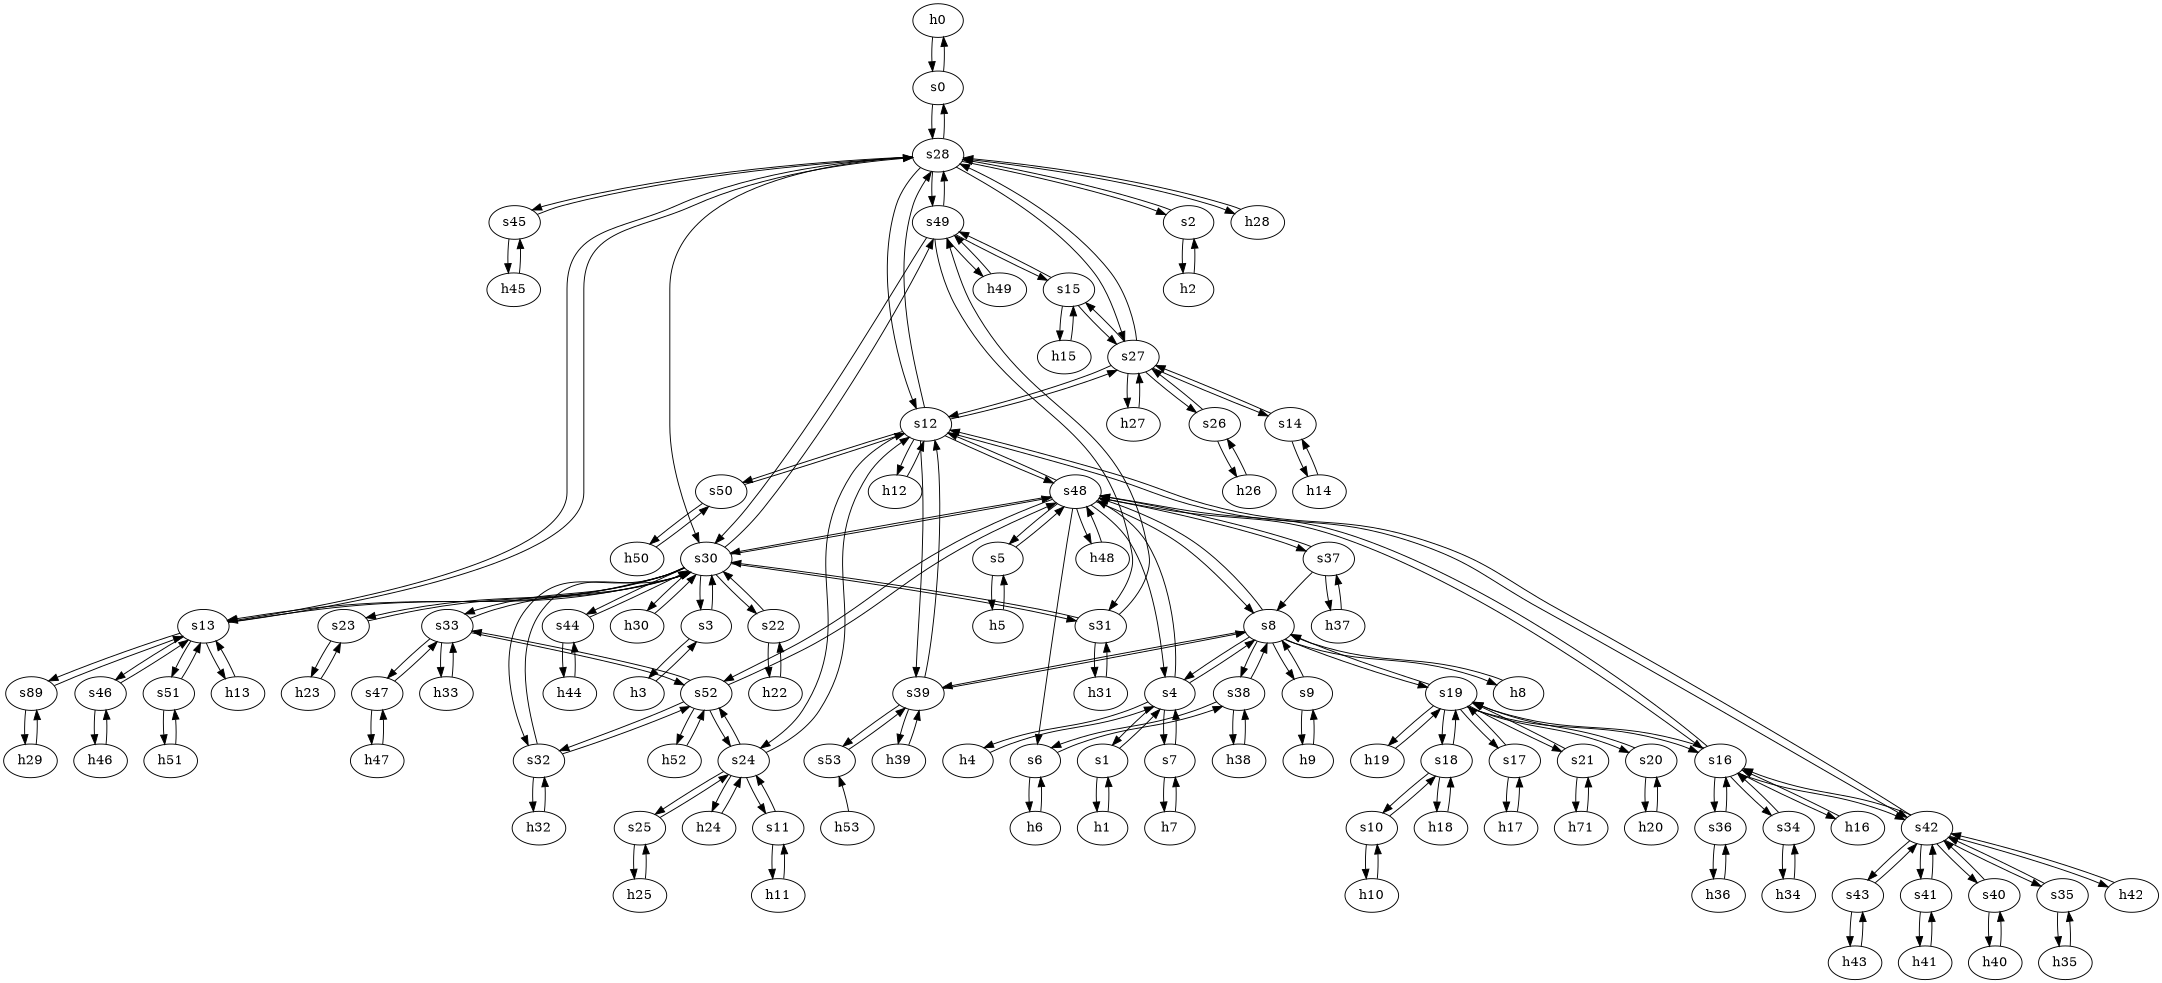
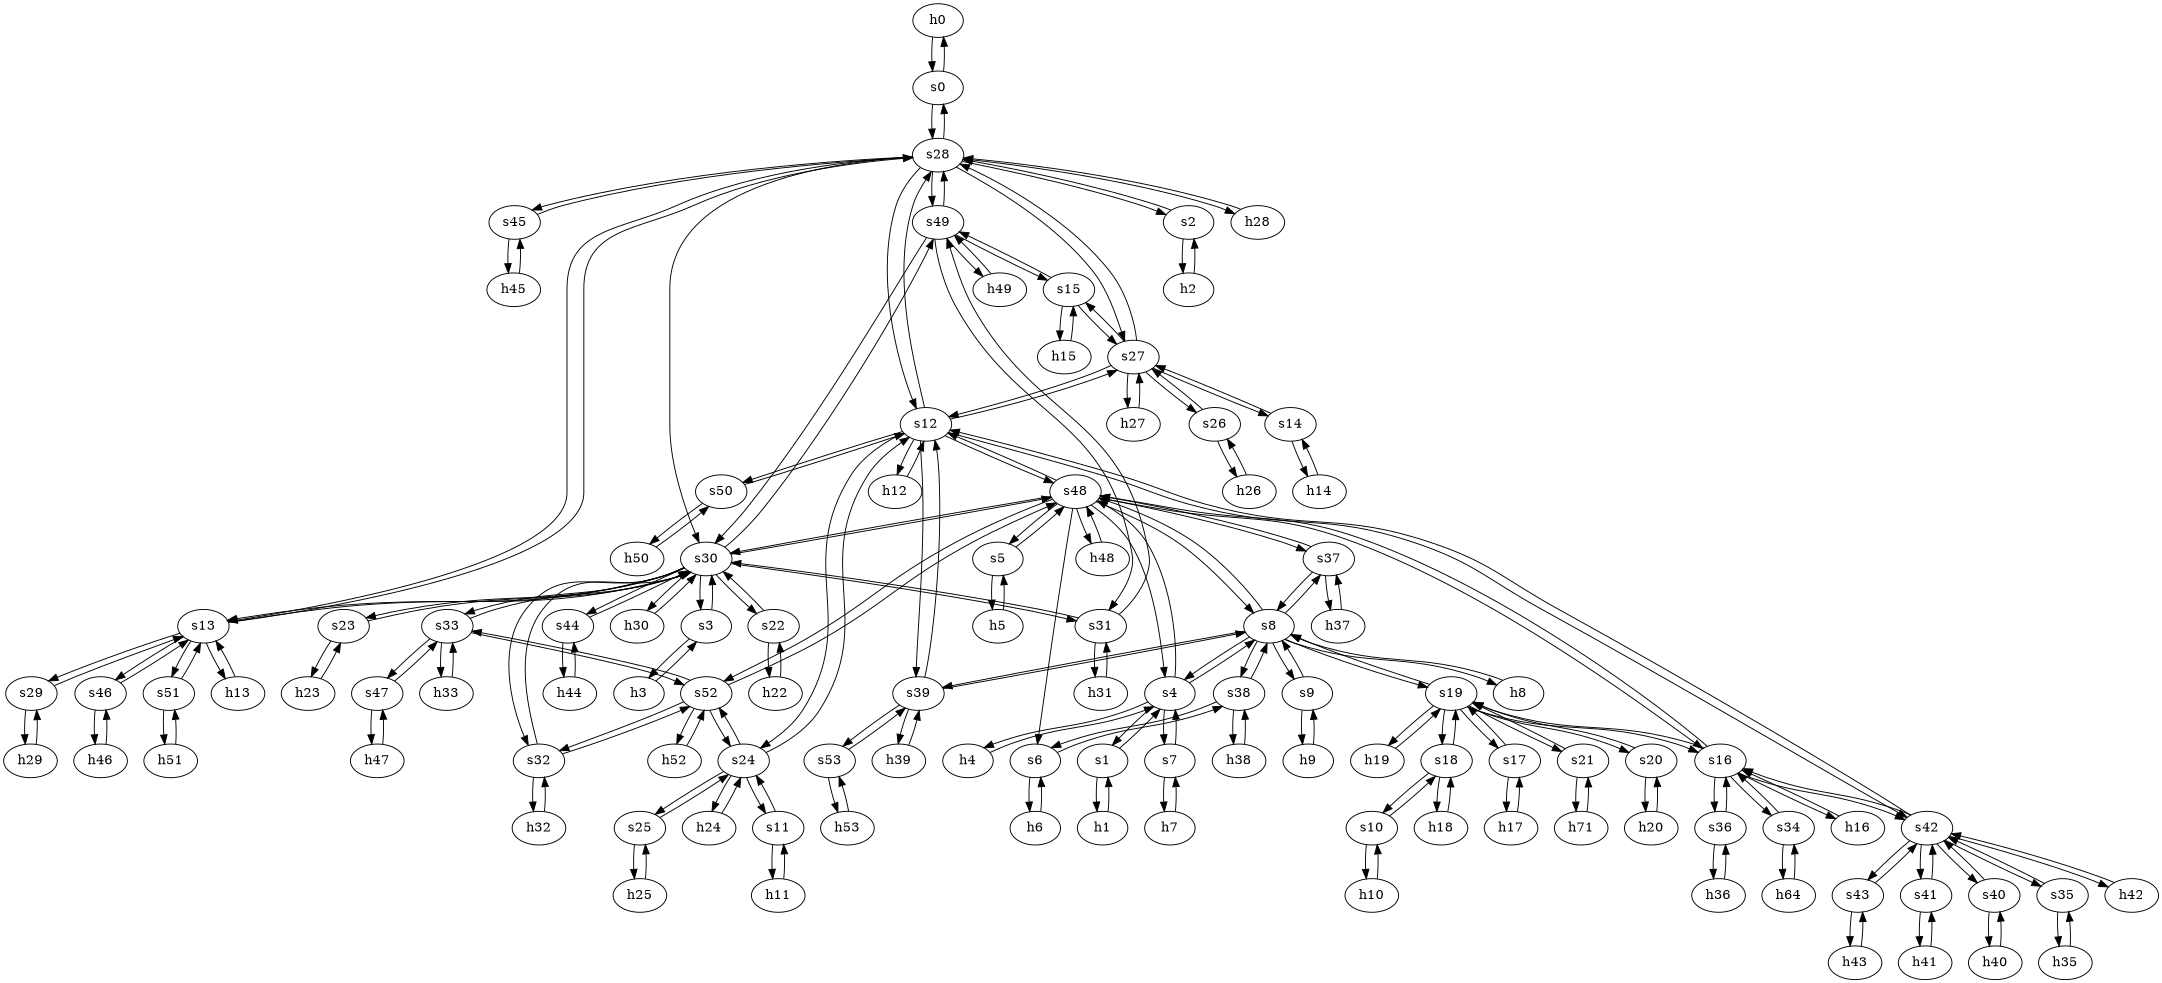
none -> (1300, 598)
(31, 694) -> (31, 694)
none -> (831, 791)
(1789, 895) -> (1789, 895)
